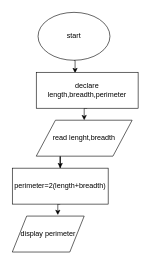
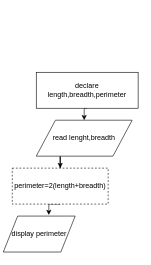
(74, 36) -> none
(75, 62) -> none
(60, 186) -> (60, 186)
(48, 234) -> (39, 234)
